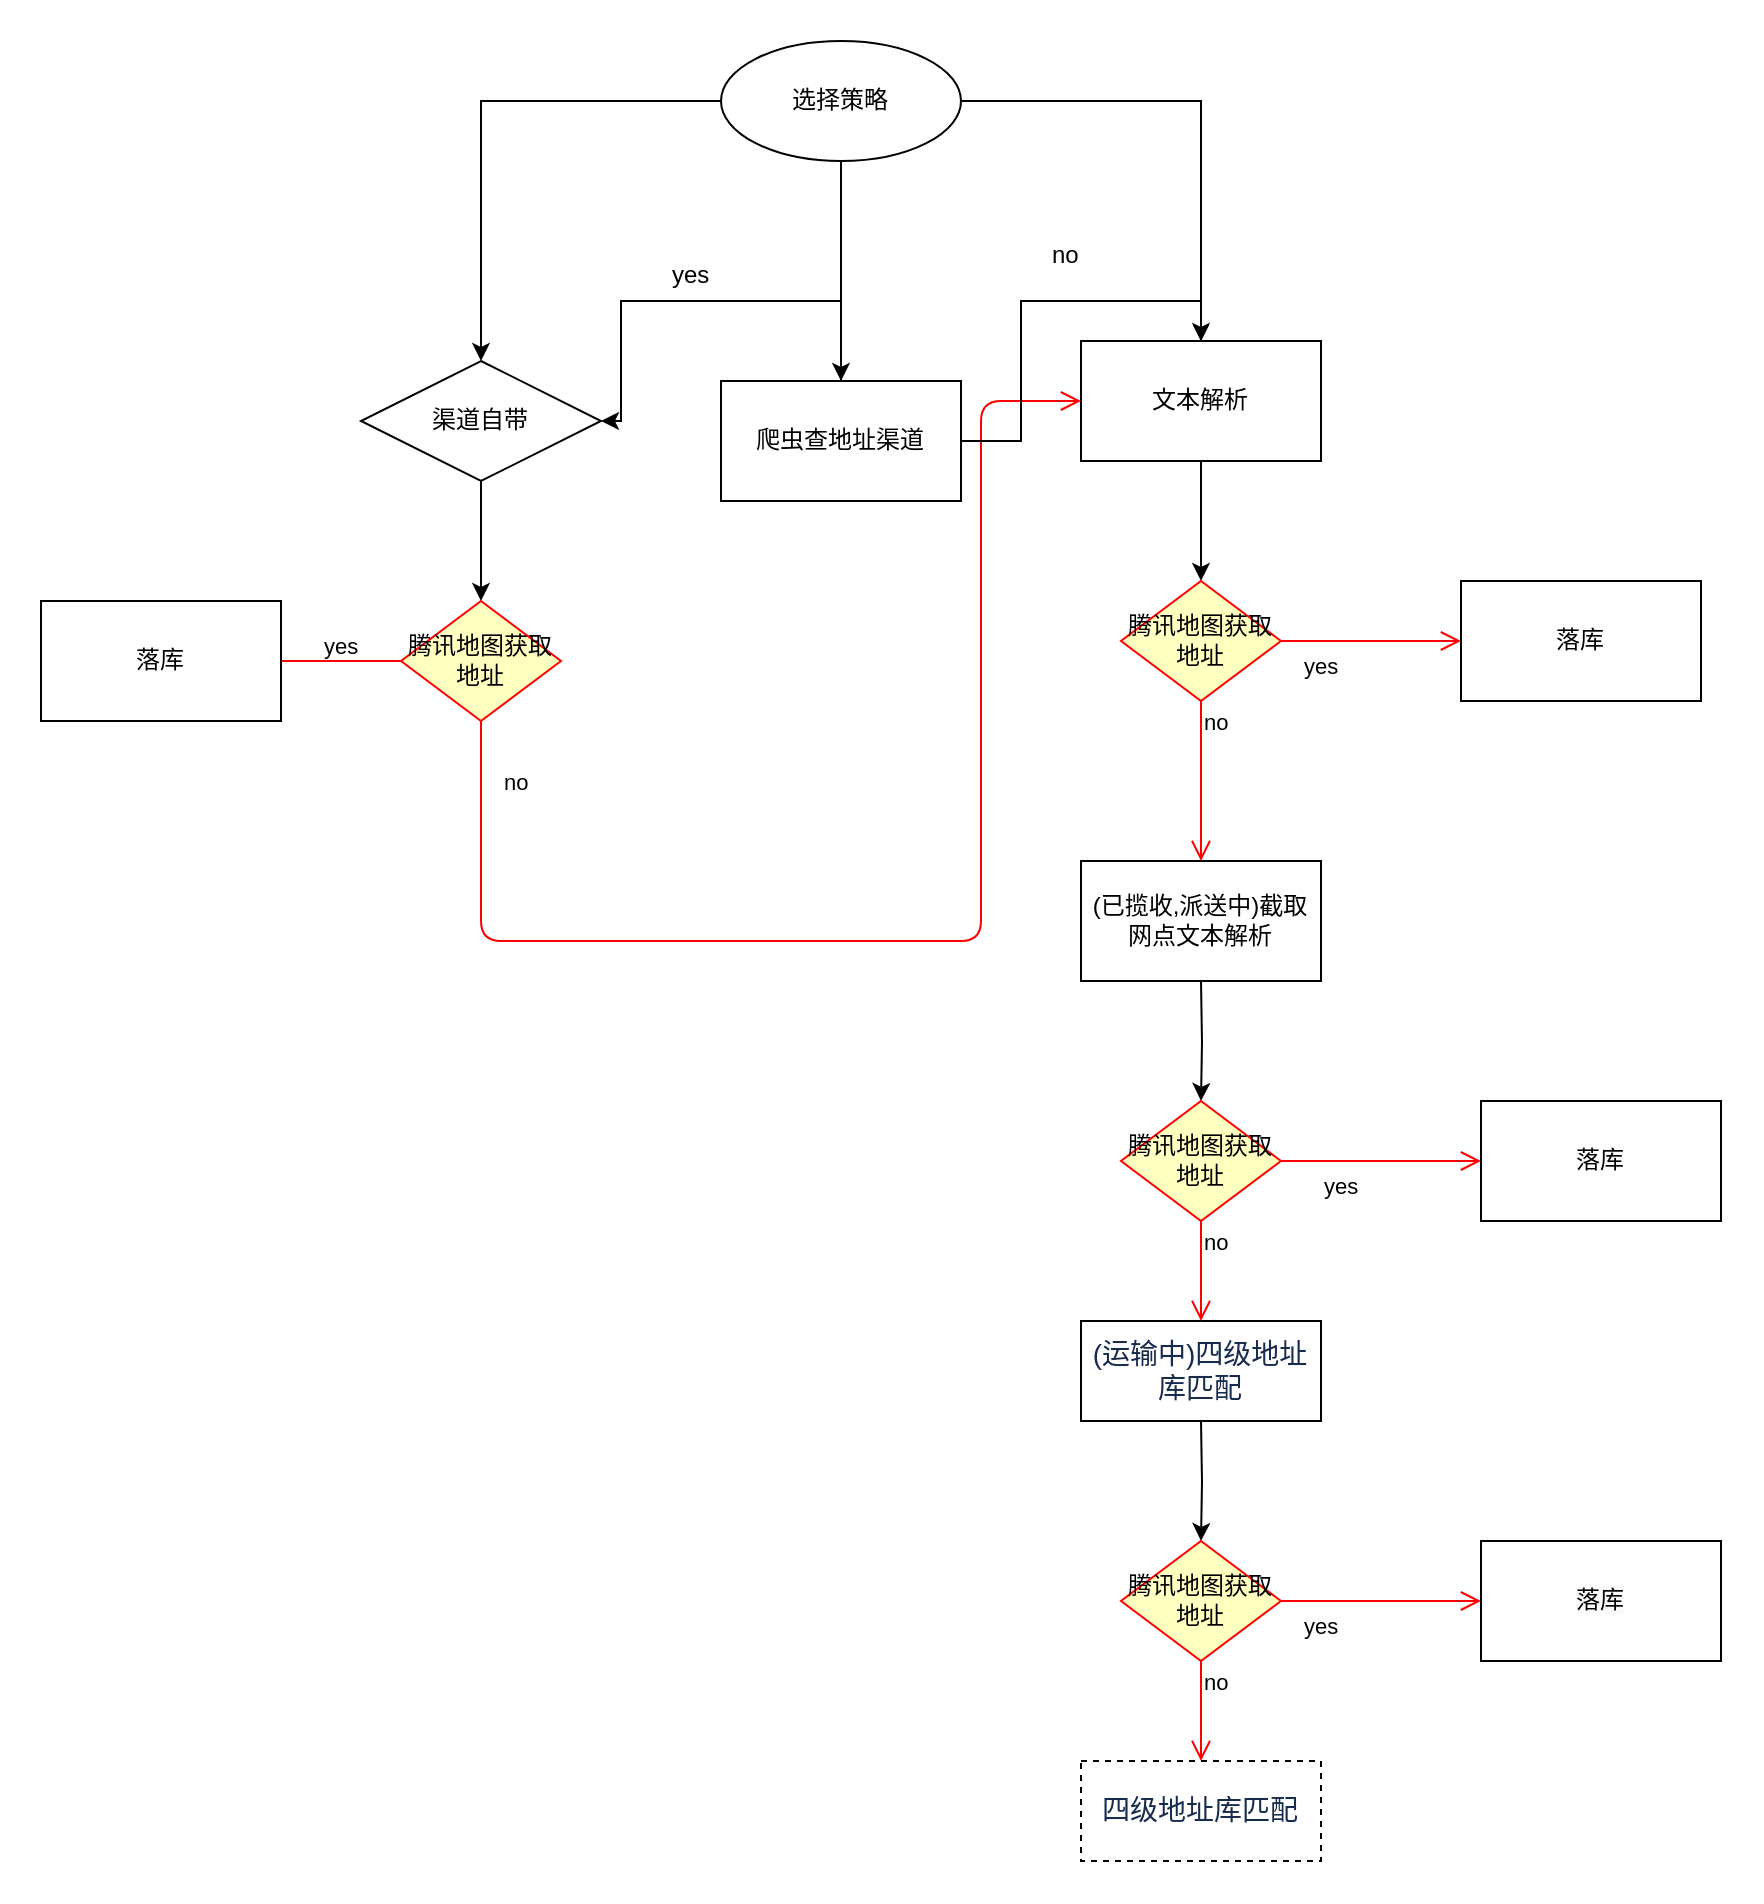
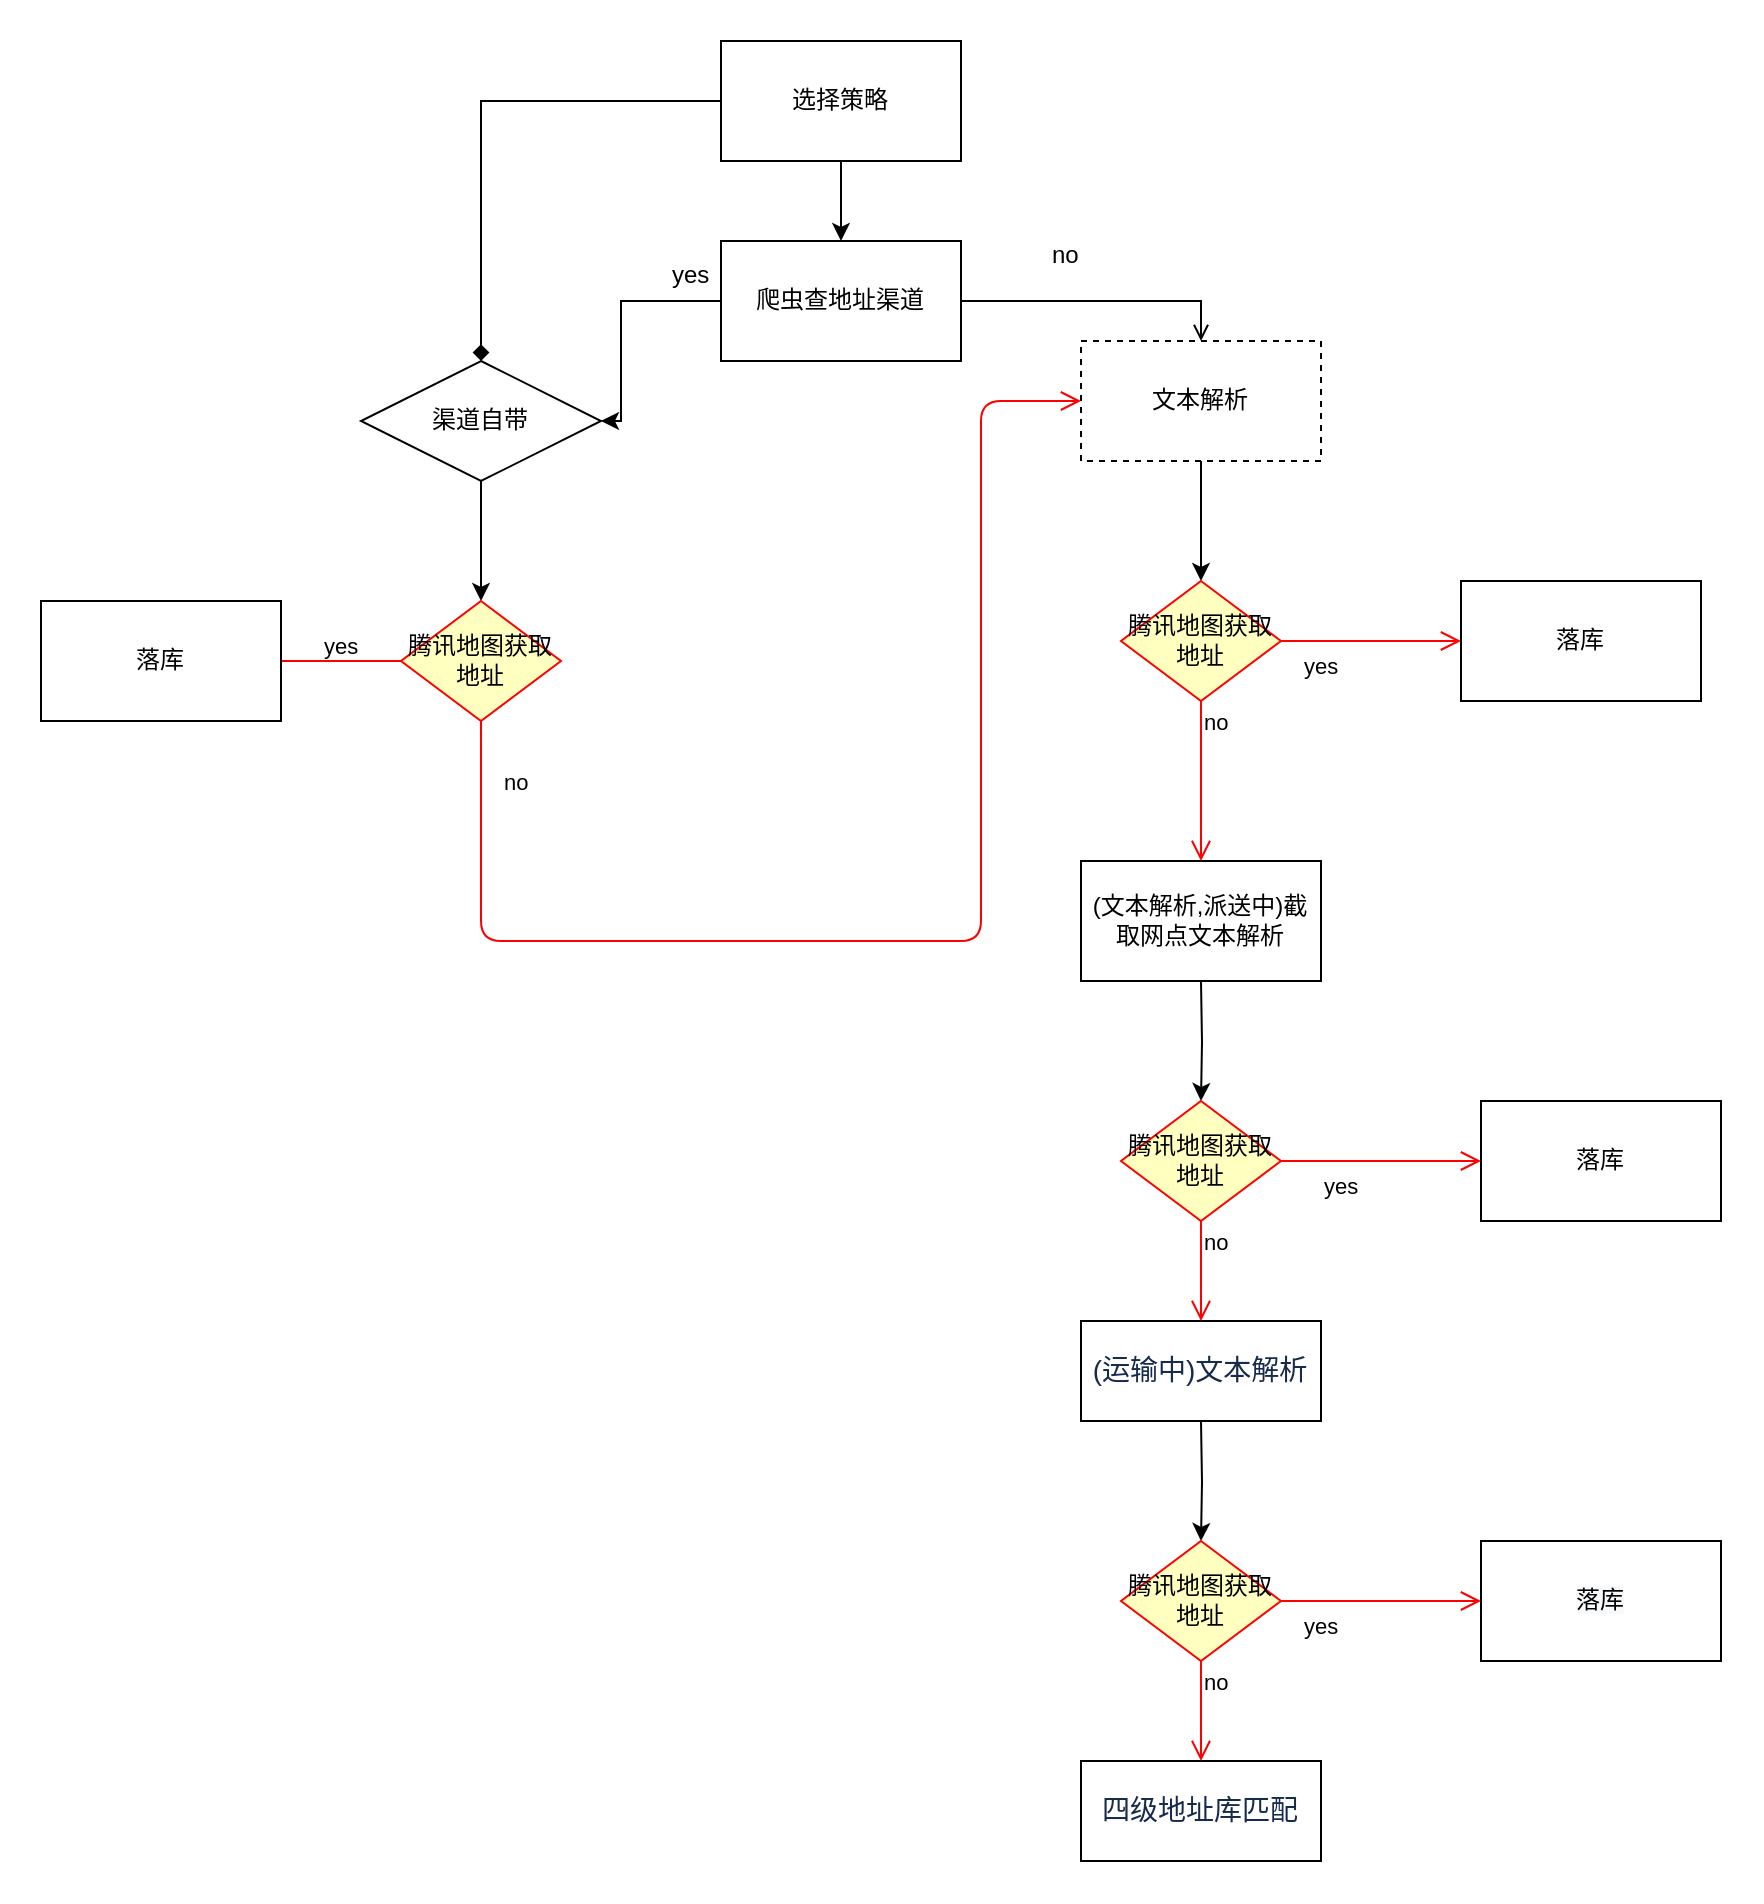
(841, 101) -> (841, 101)
(1179, 101) -> none
(481, 346) -> (481, 345)
(1201, 401) -> (1201, 401)
(841, 441) -> (841, 301)
(1201, 921) -> (1201, 921)
(1201, 1371) -> (1201, 1371)
(1201, 1811) -> (1201, 1811)
